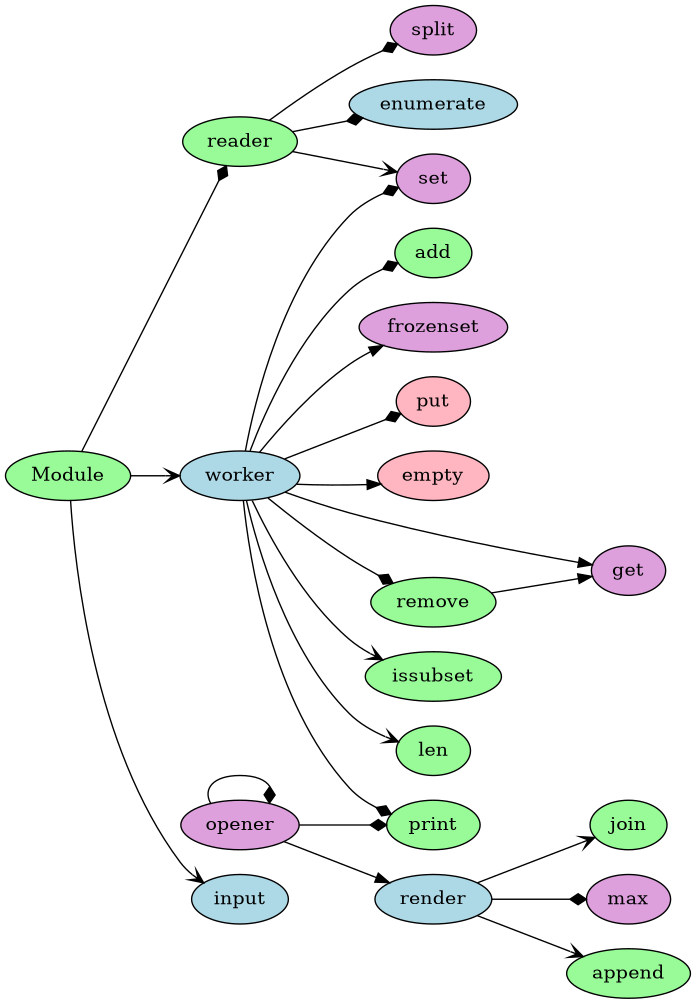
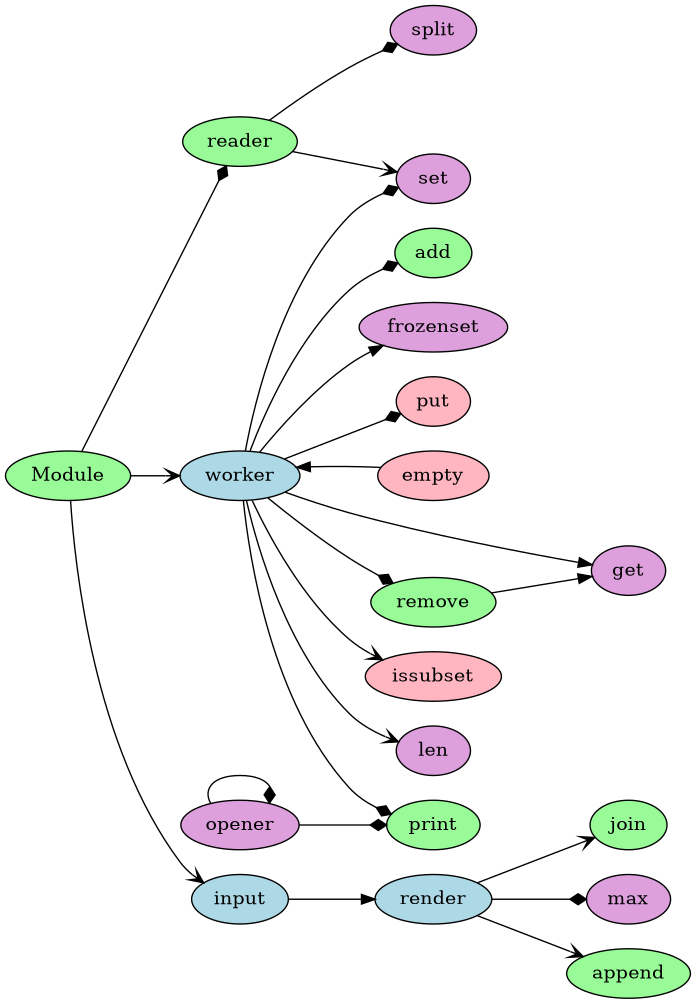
(433, 104) -> none
(332, 485) -> (346, 467)
(433, 676) -> (433, 676)
(433, 751) -> (433, 751)
(330, 860) -> (325, 899)
